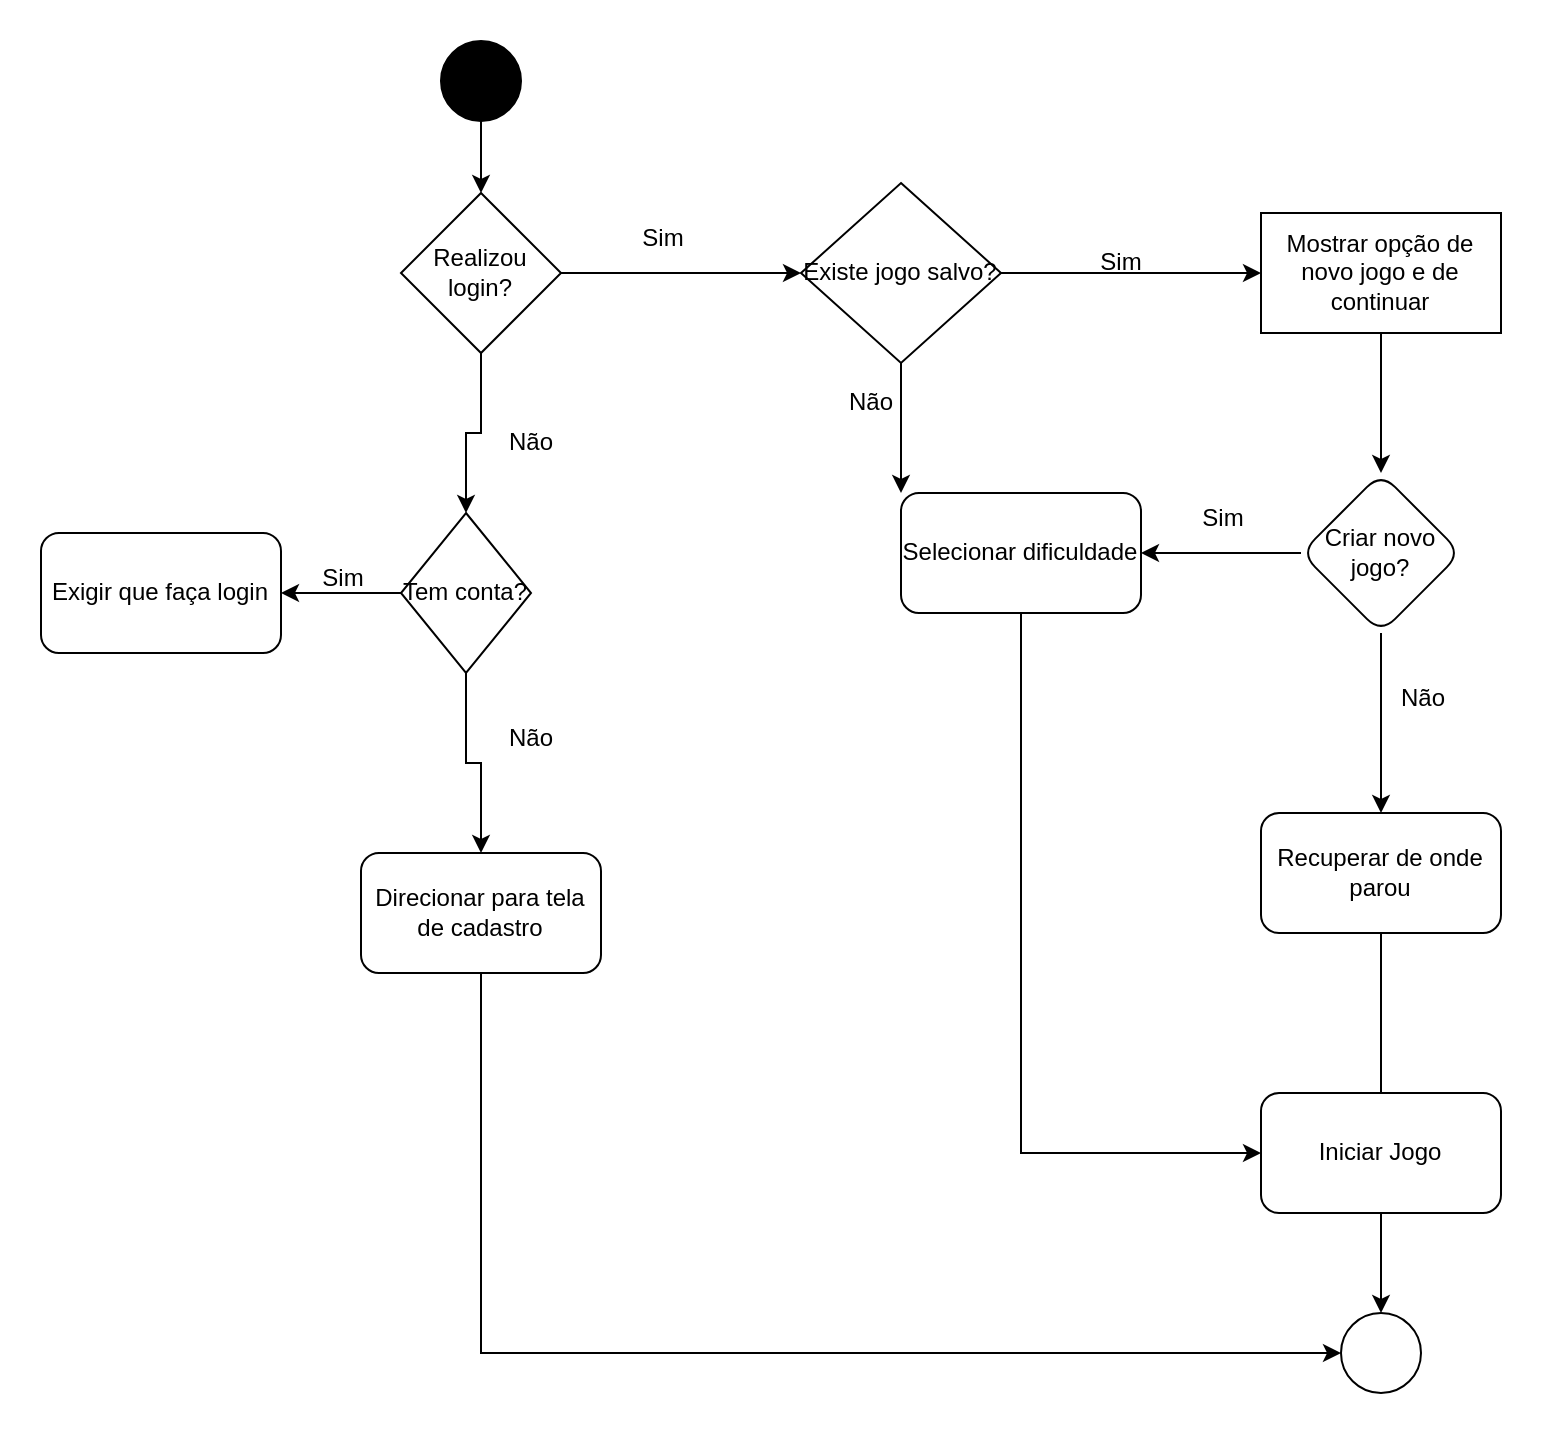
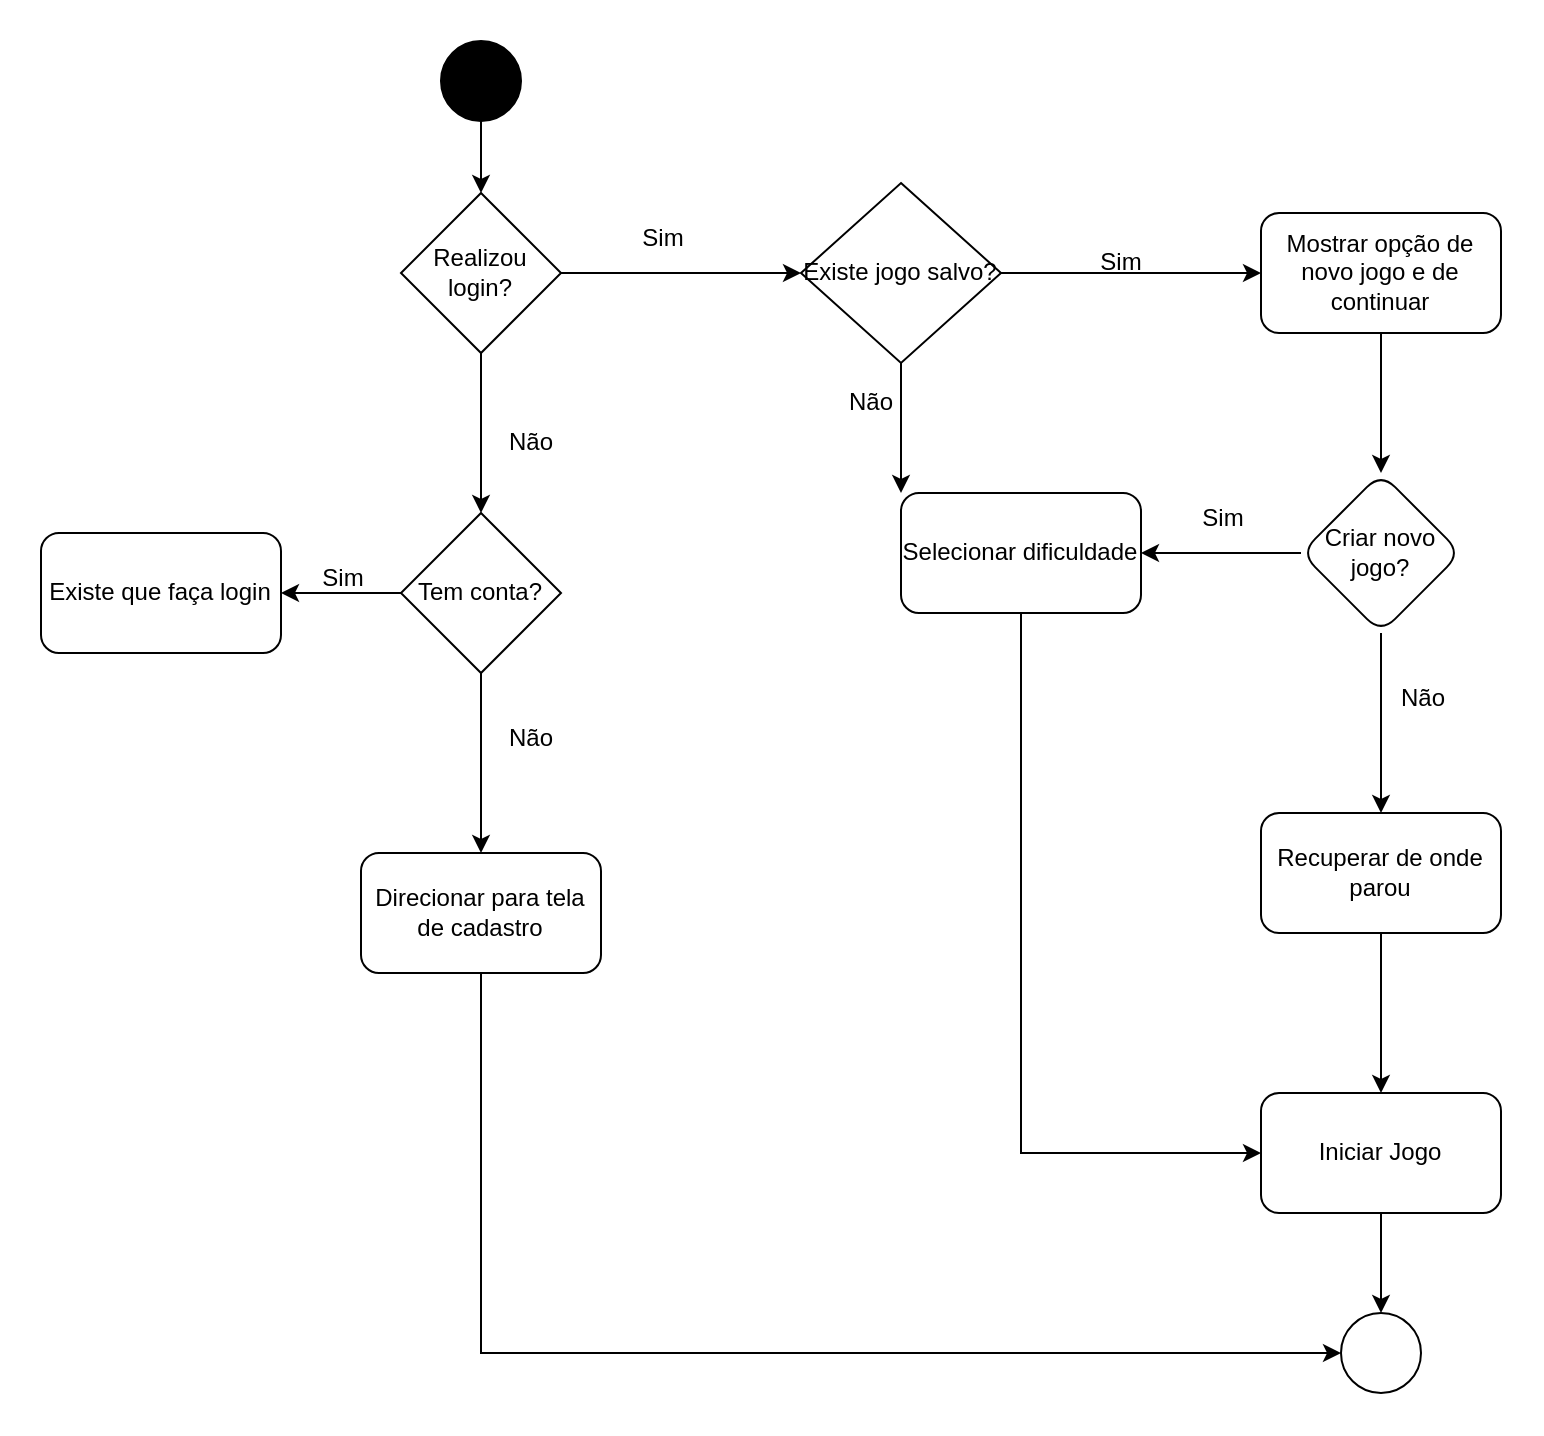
(1381, 273) -> (1381, 273)
(161, 593) -> (161, 593)
(466, 593) -> (481, 593)
(1381, 1083) -> (1381, 1078)
